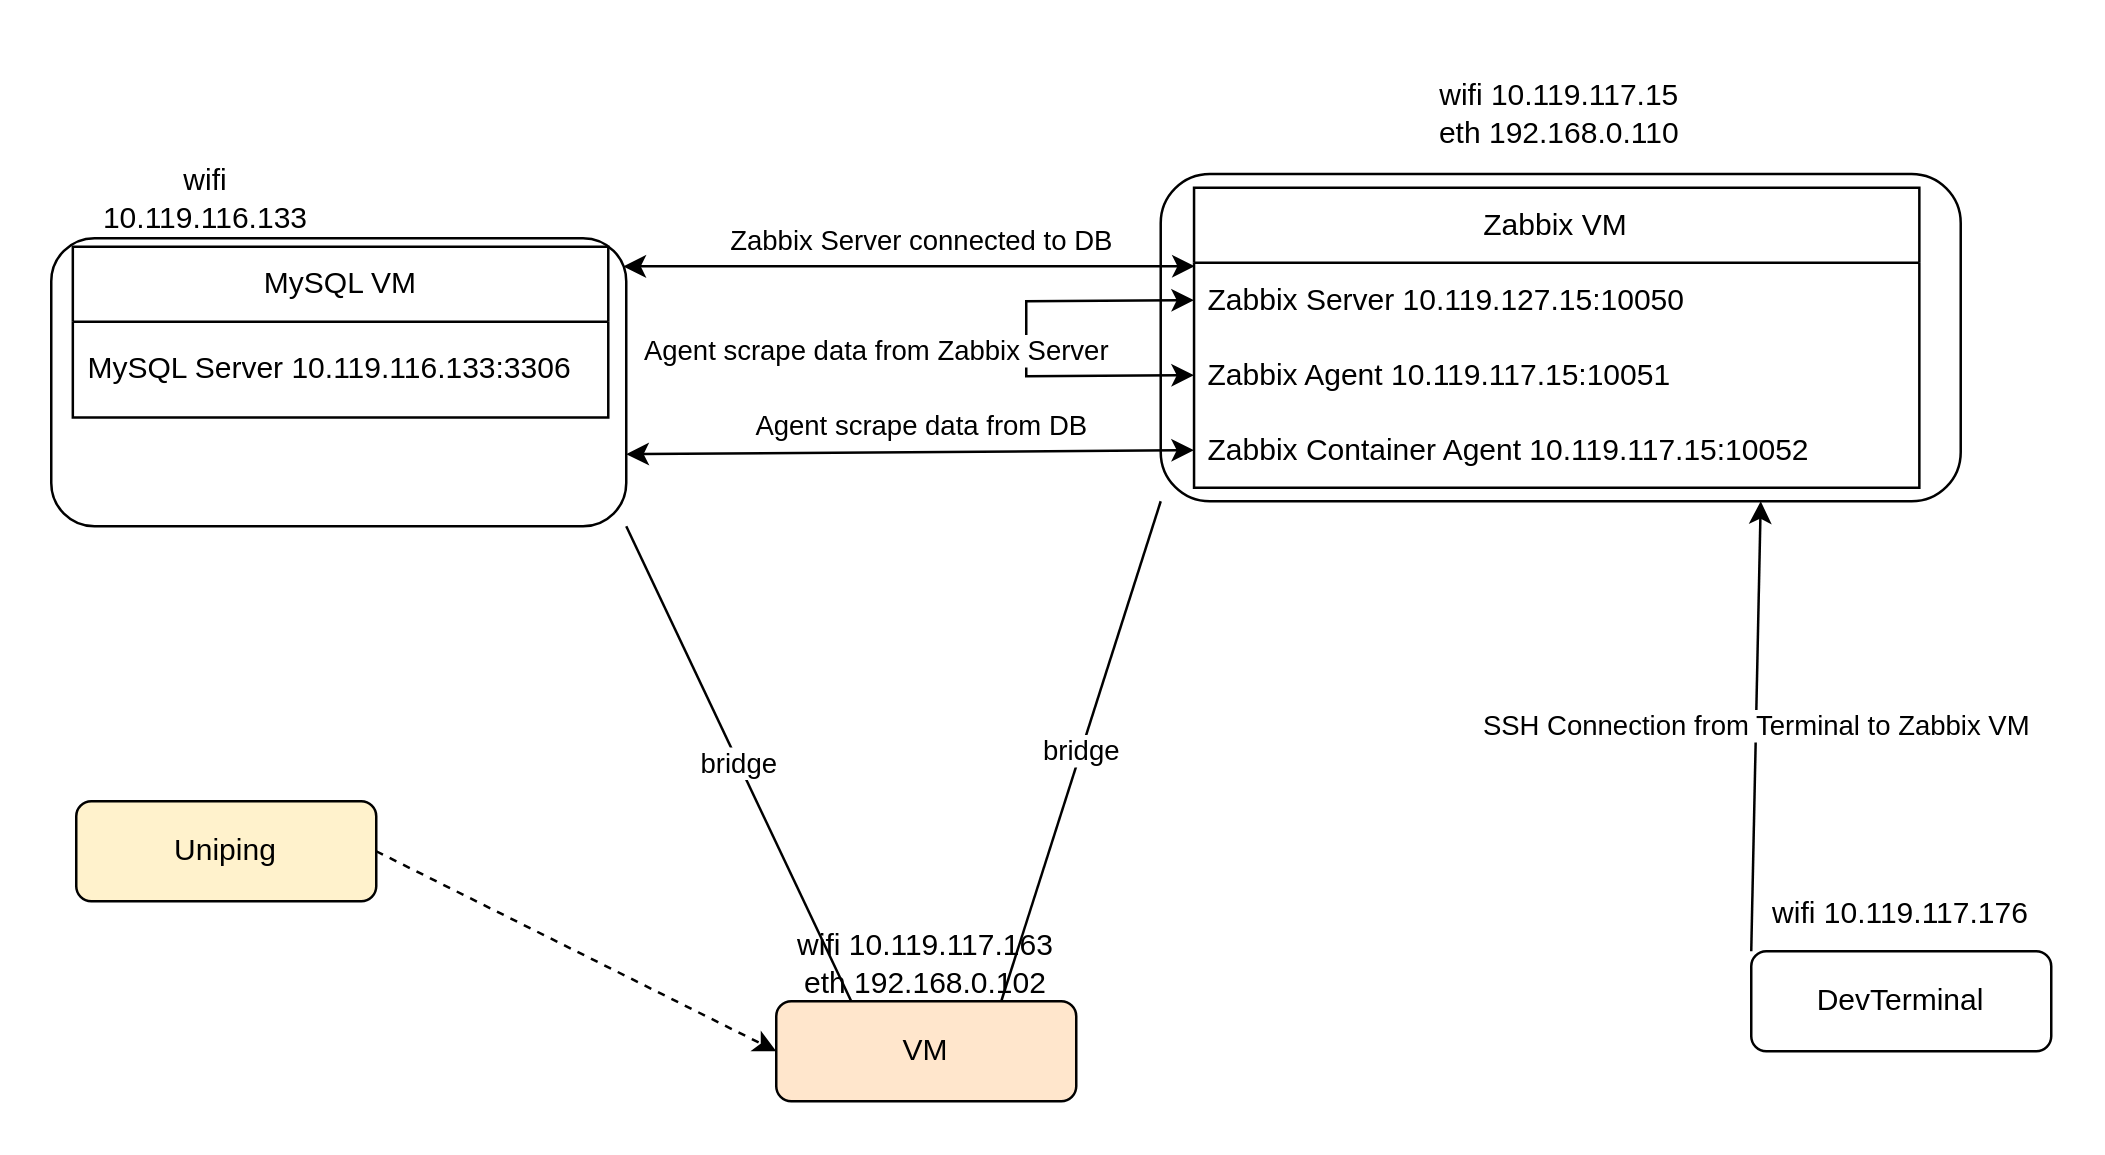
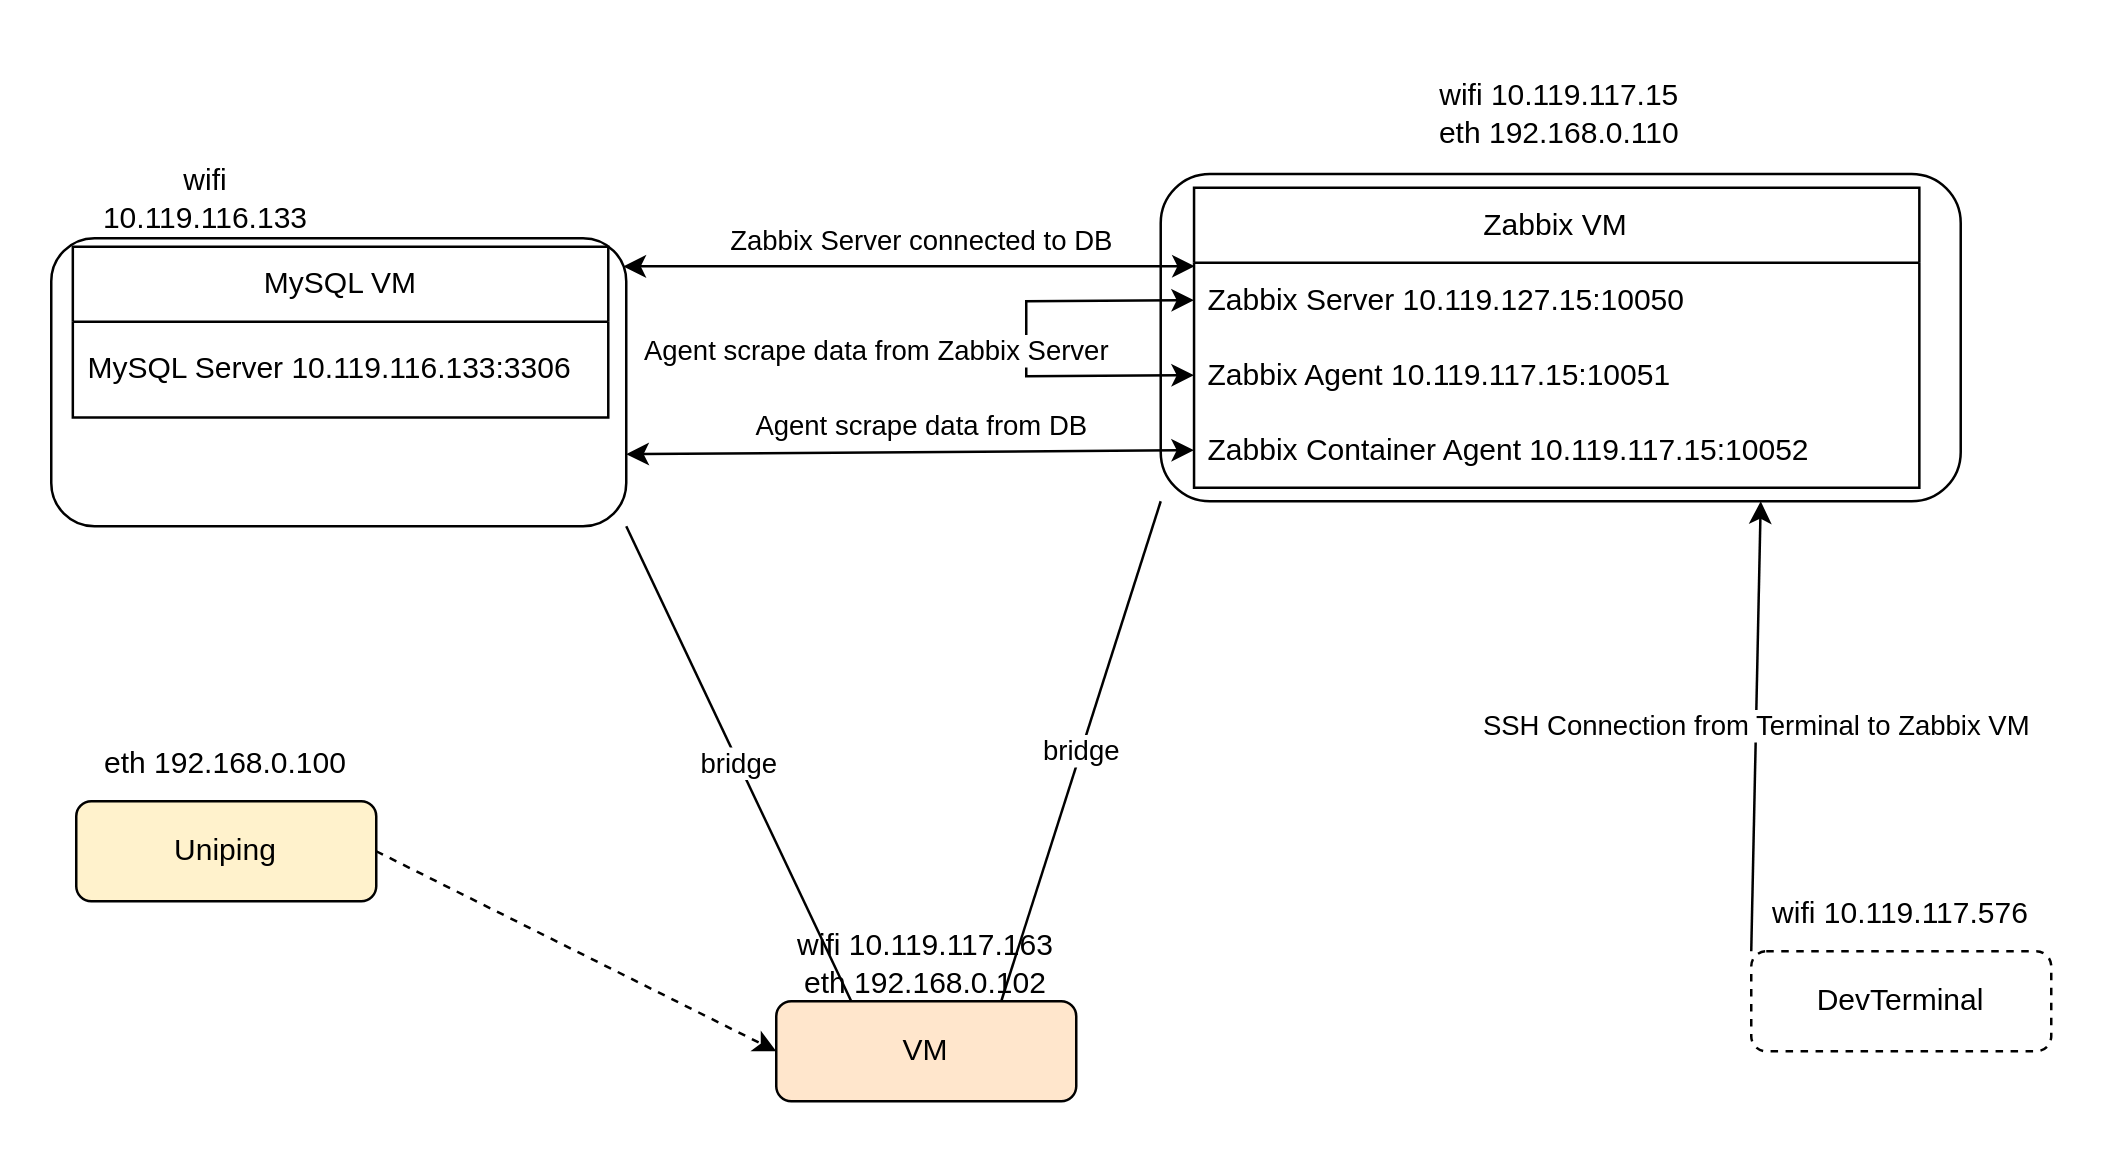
none -> (226, 764)
(1901, 914) -> (1901, 914)
(1901, 1001) -> (1901, 1001)
